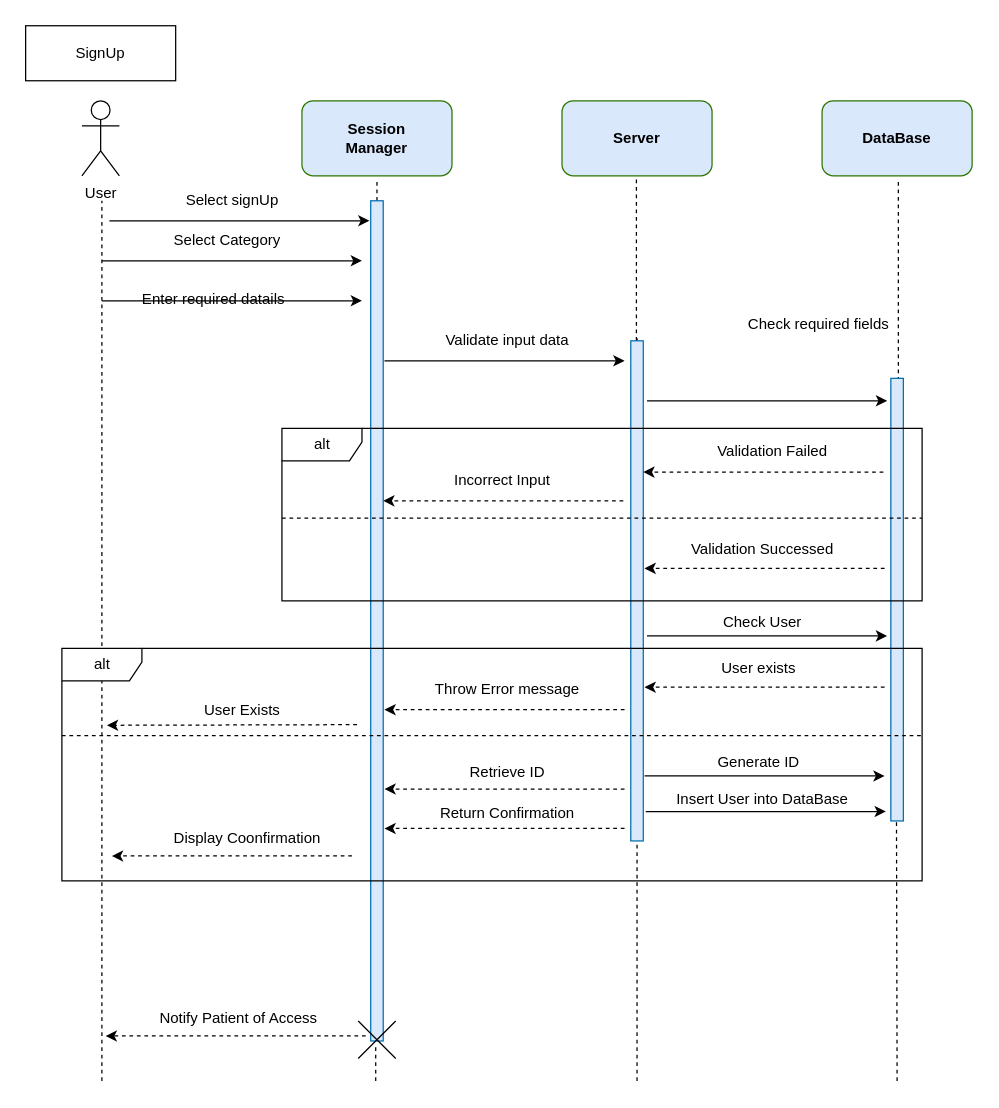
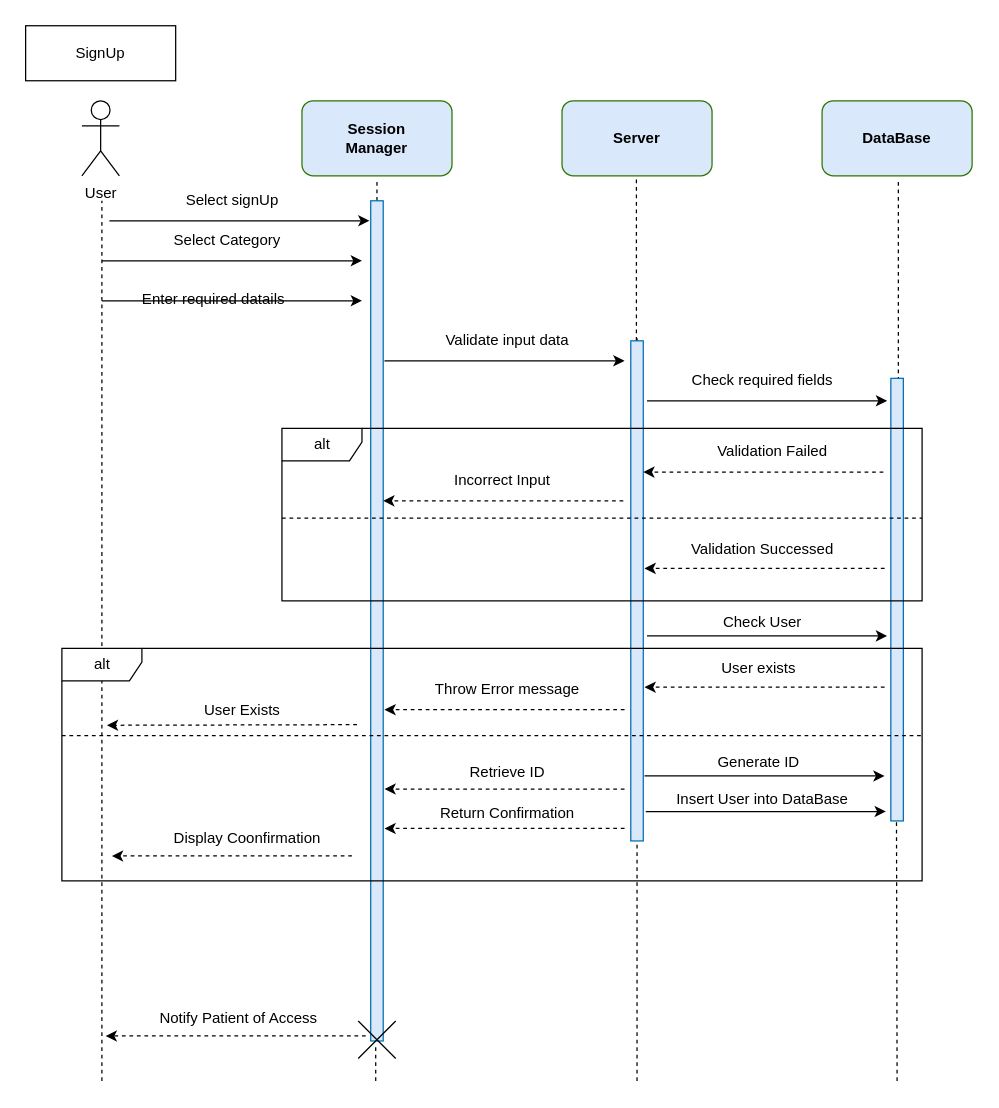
(818, 324) -> (762, 381)
